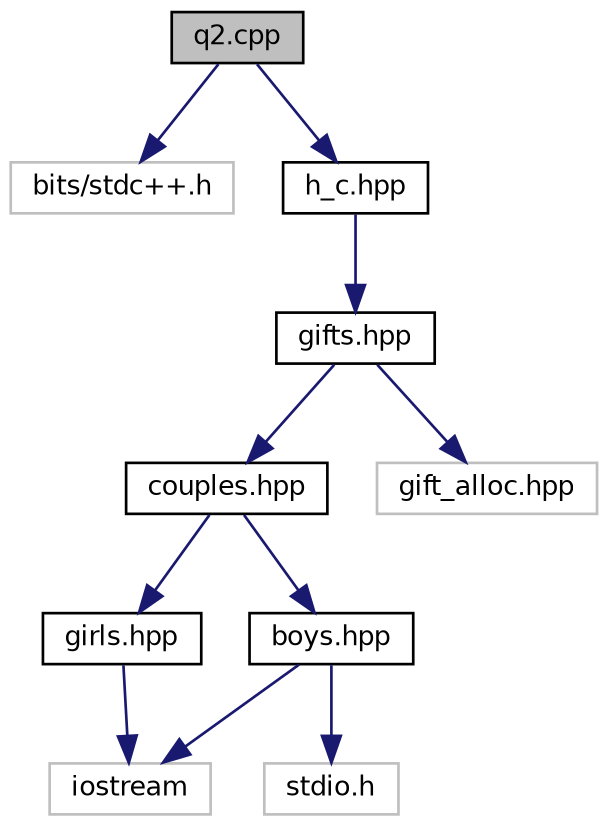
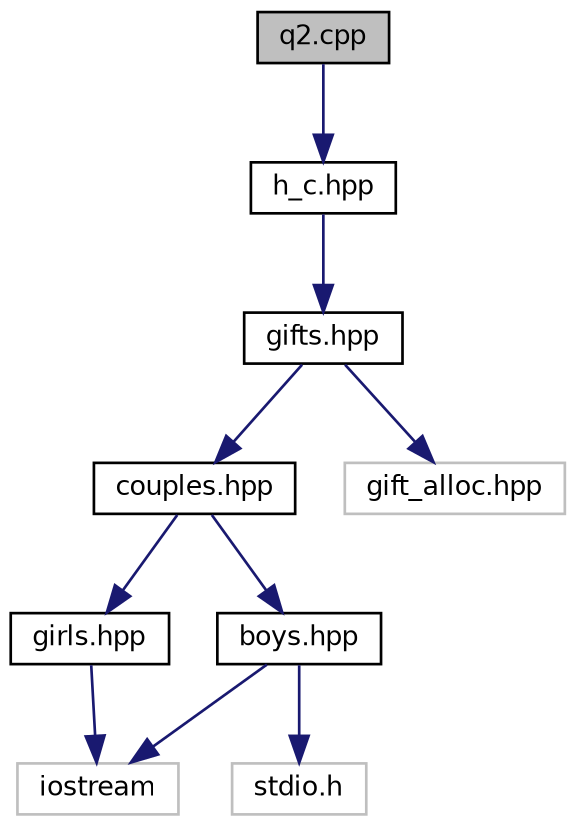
(122, 188) -> none
